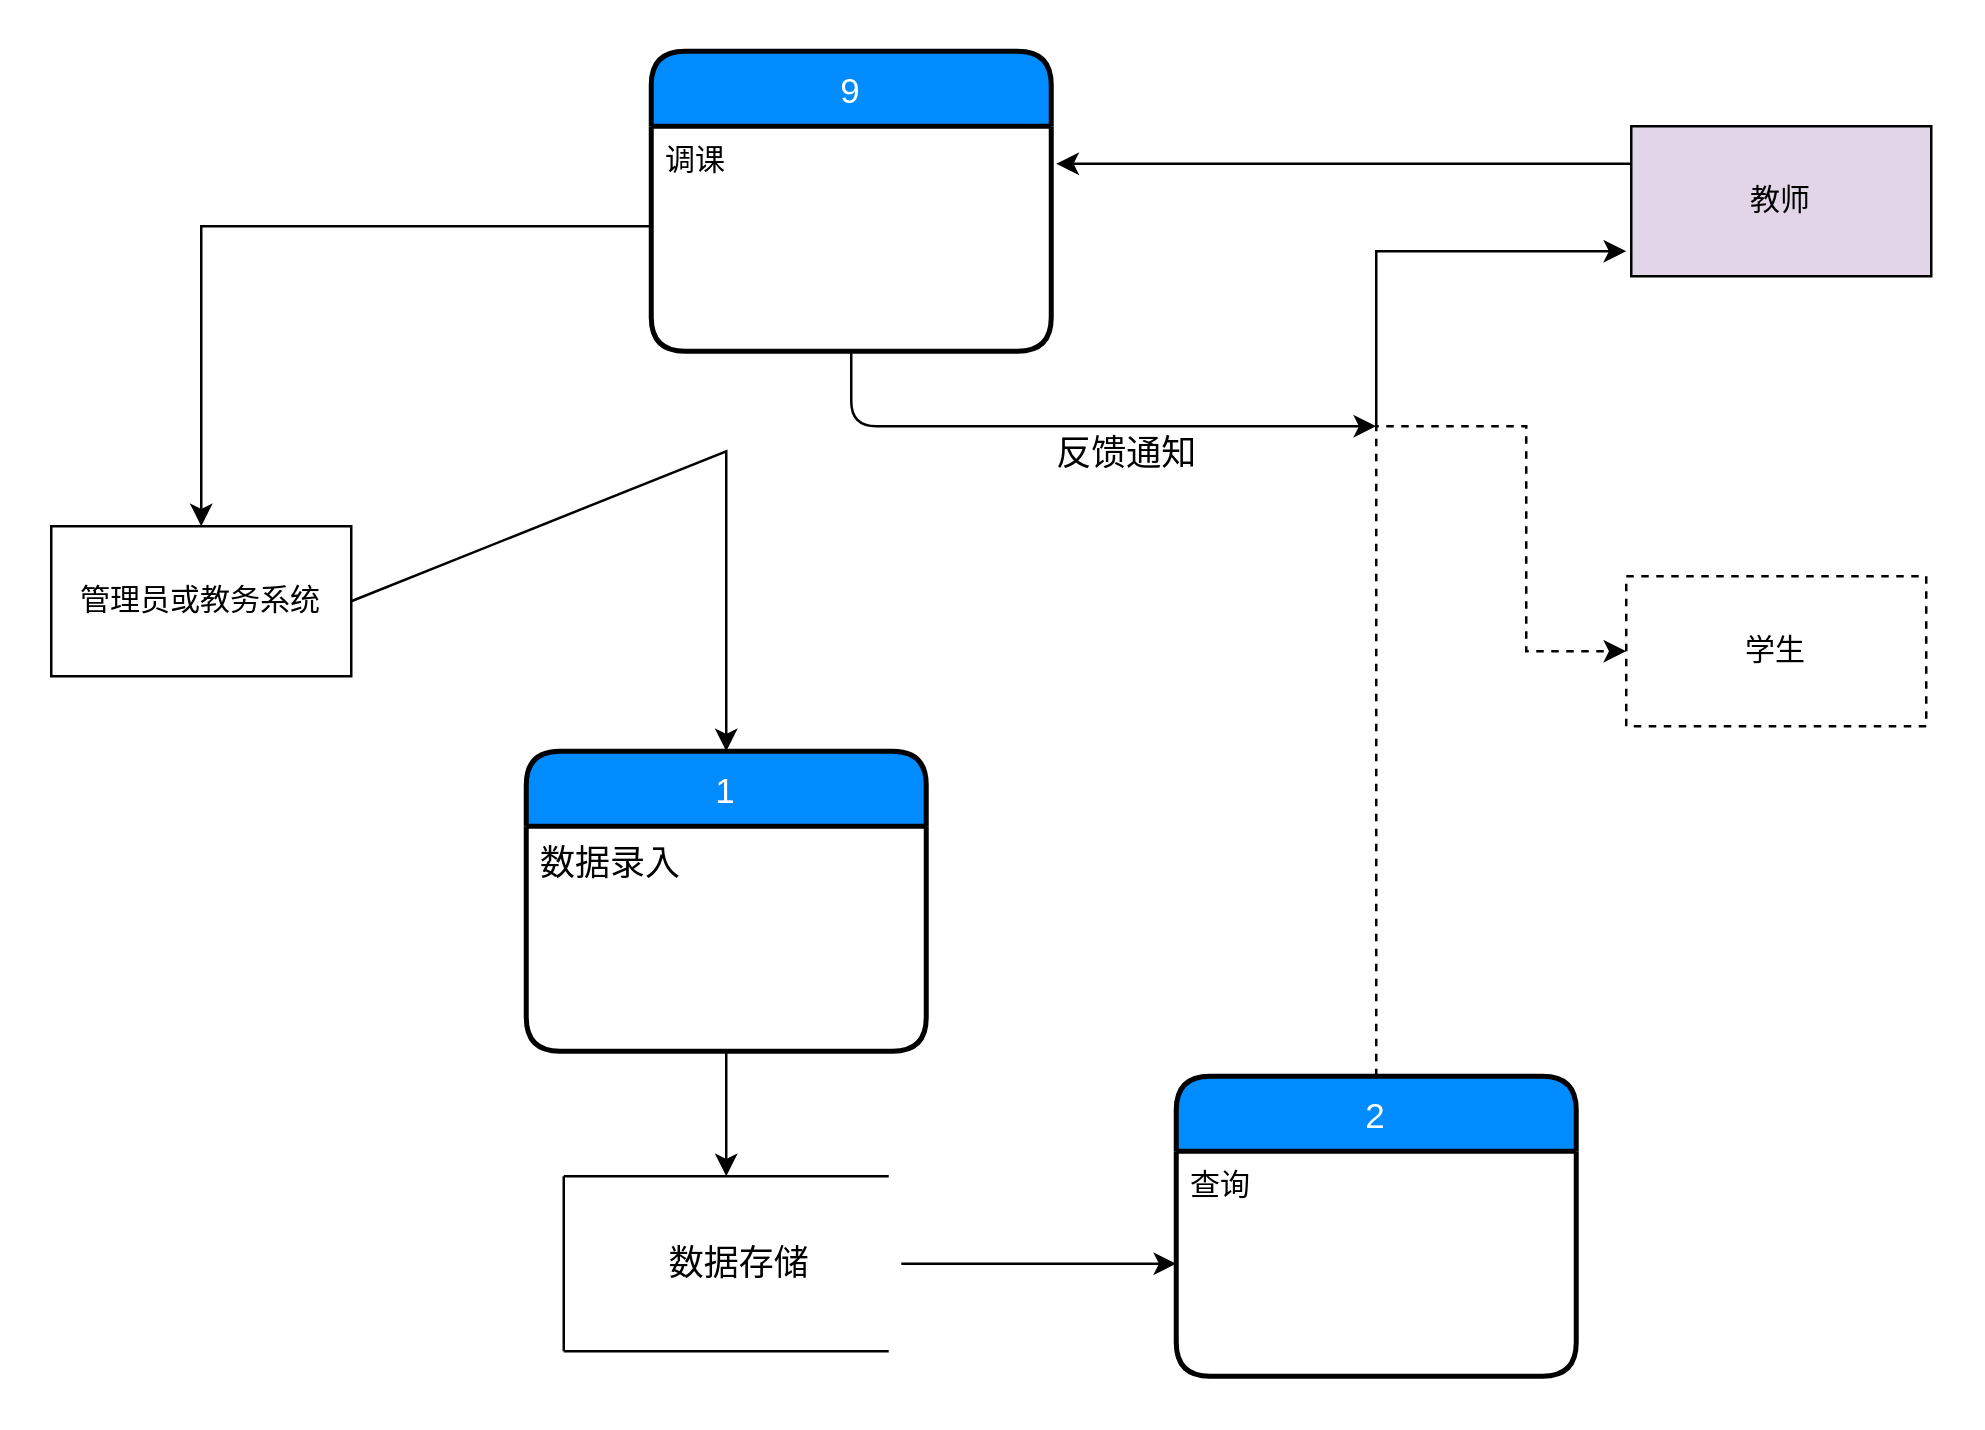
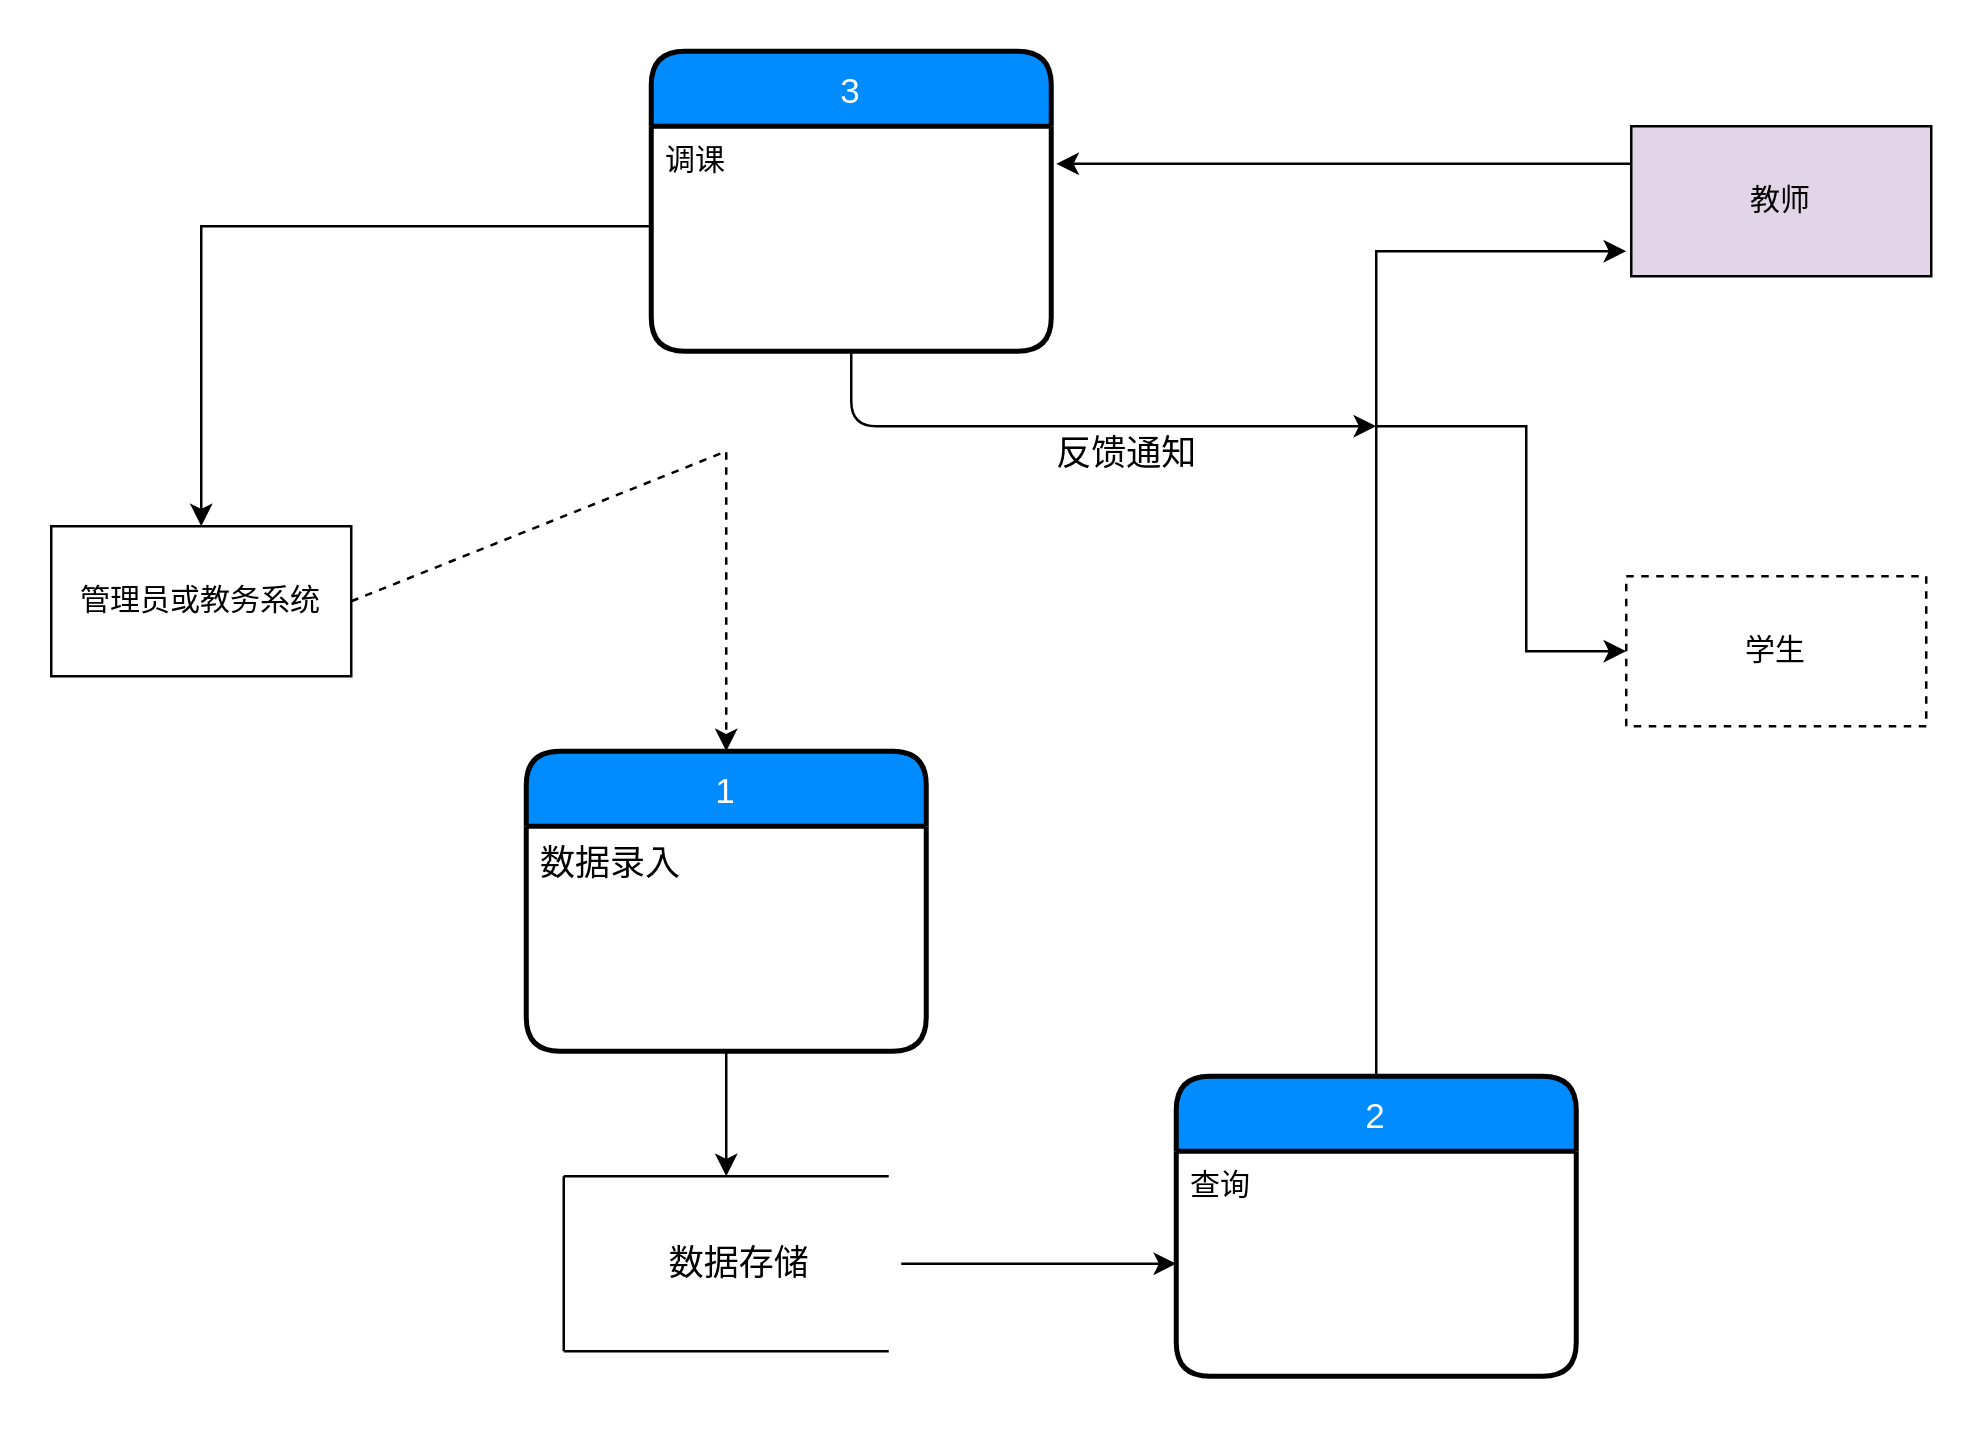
(850, 91) -> (850, 91)
(673, 472) -> (673, 472)
(1376, 519) -> (1376, 519)
